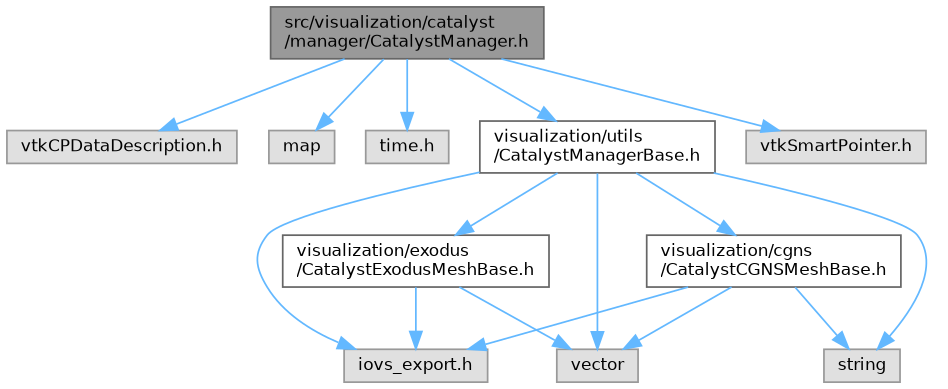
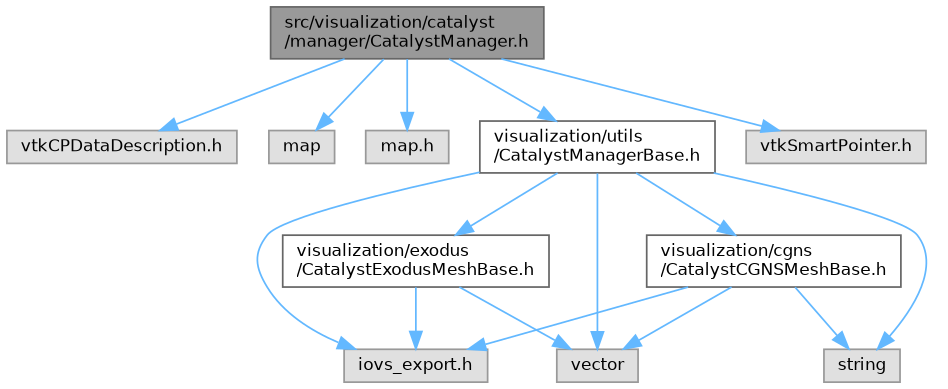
(407, 147) -> (407, 147)
